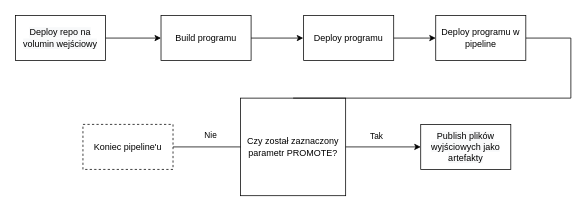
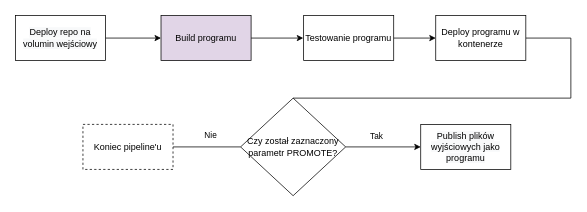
(206, 38) -> (206, 38)
(348, 38) -> (348, 38)
(480, 38) -> (480, 38)
(293, 147) -> (293, 147)
(465, 147) -> (465, 147)
